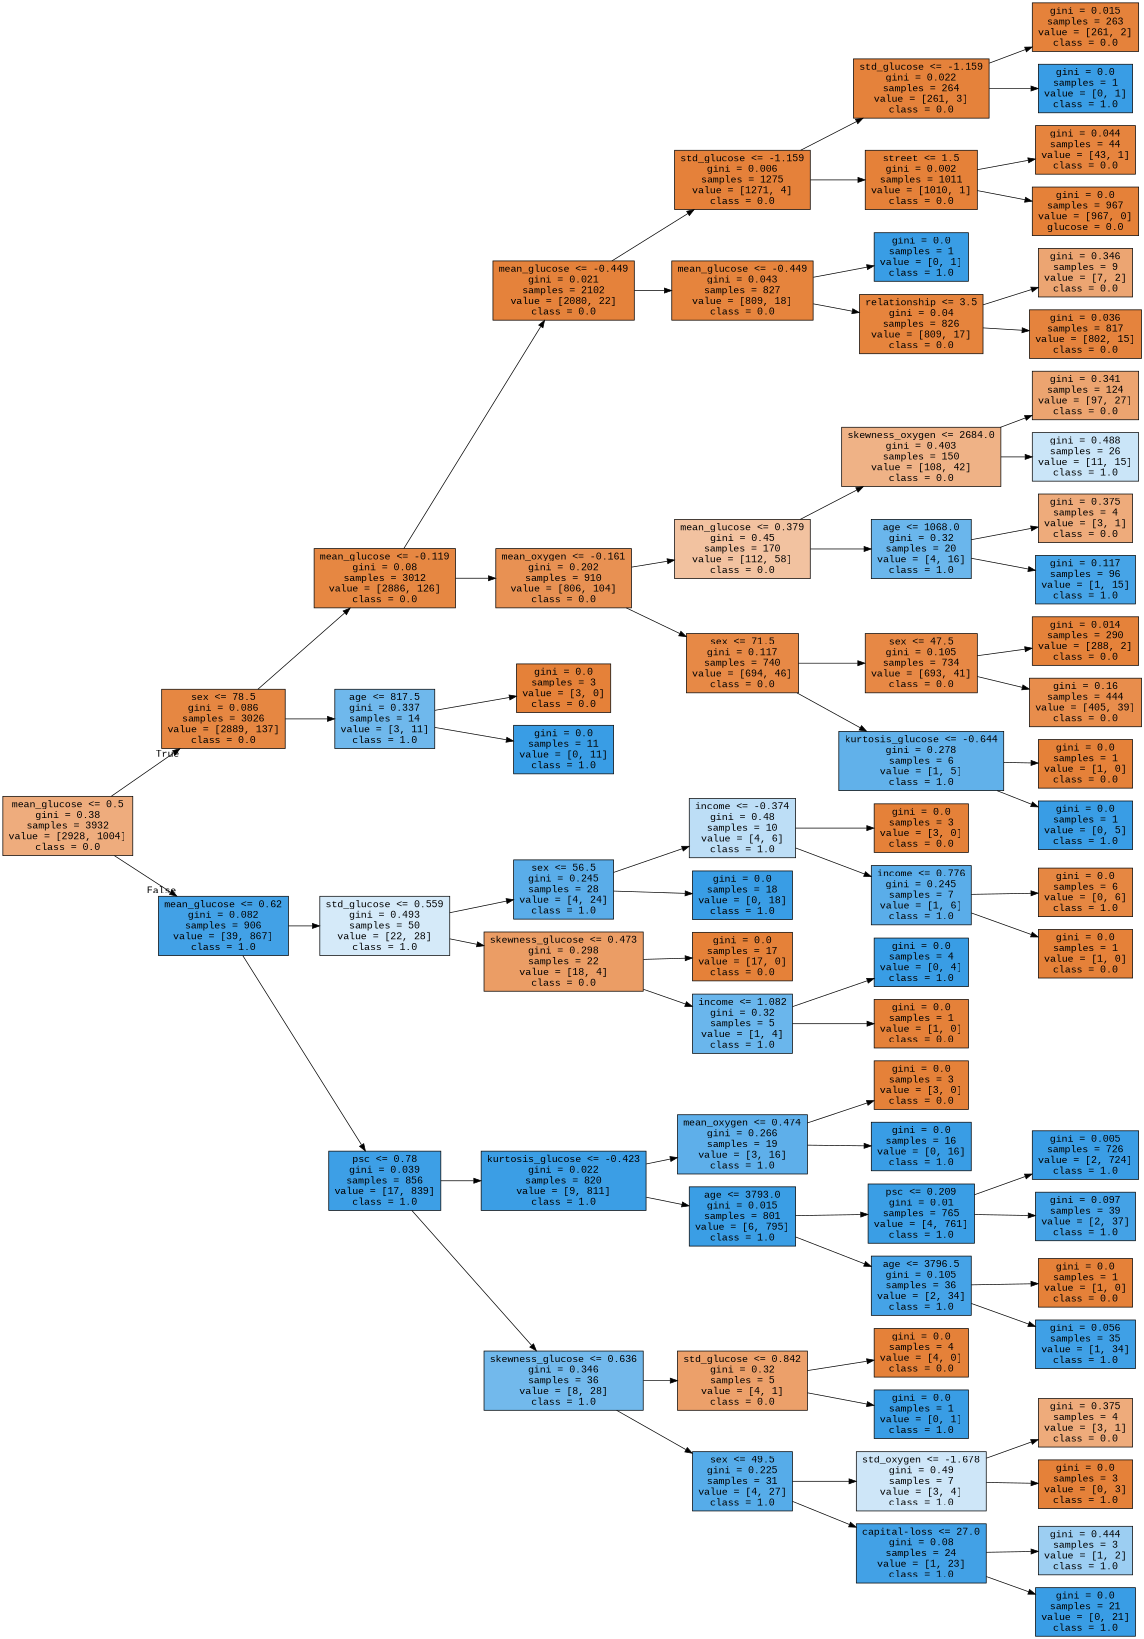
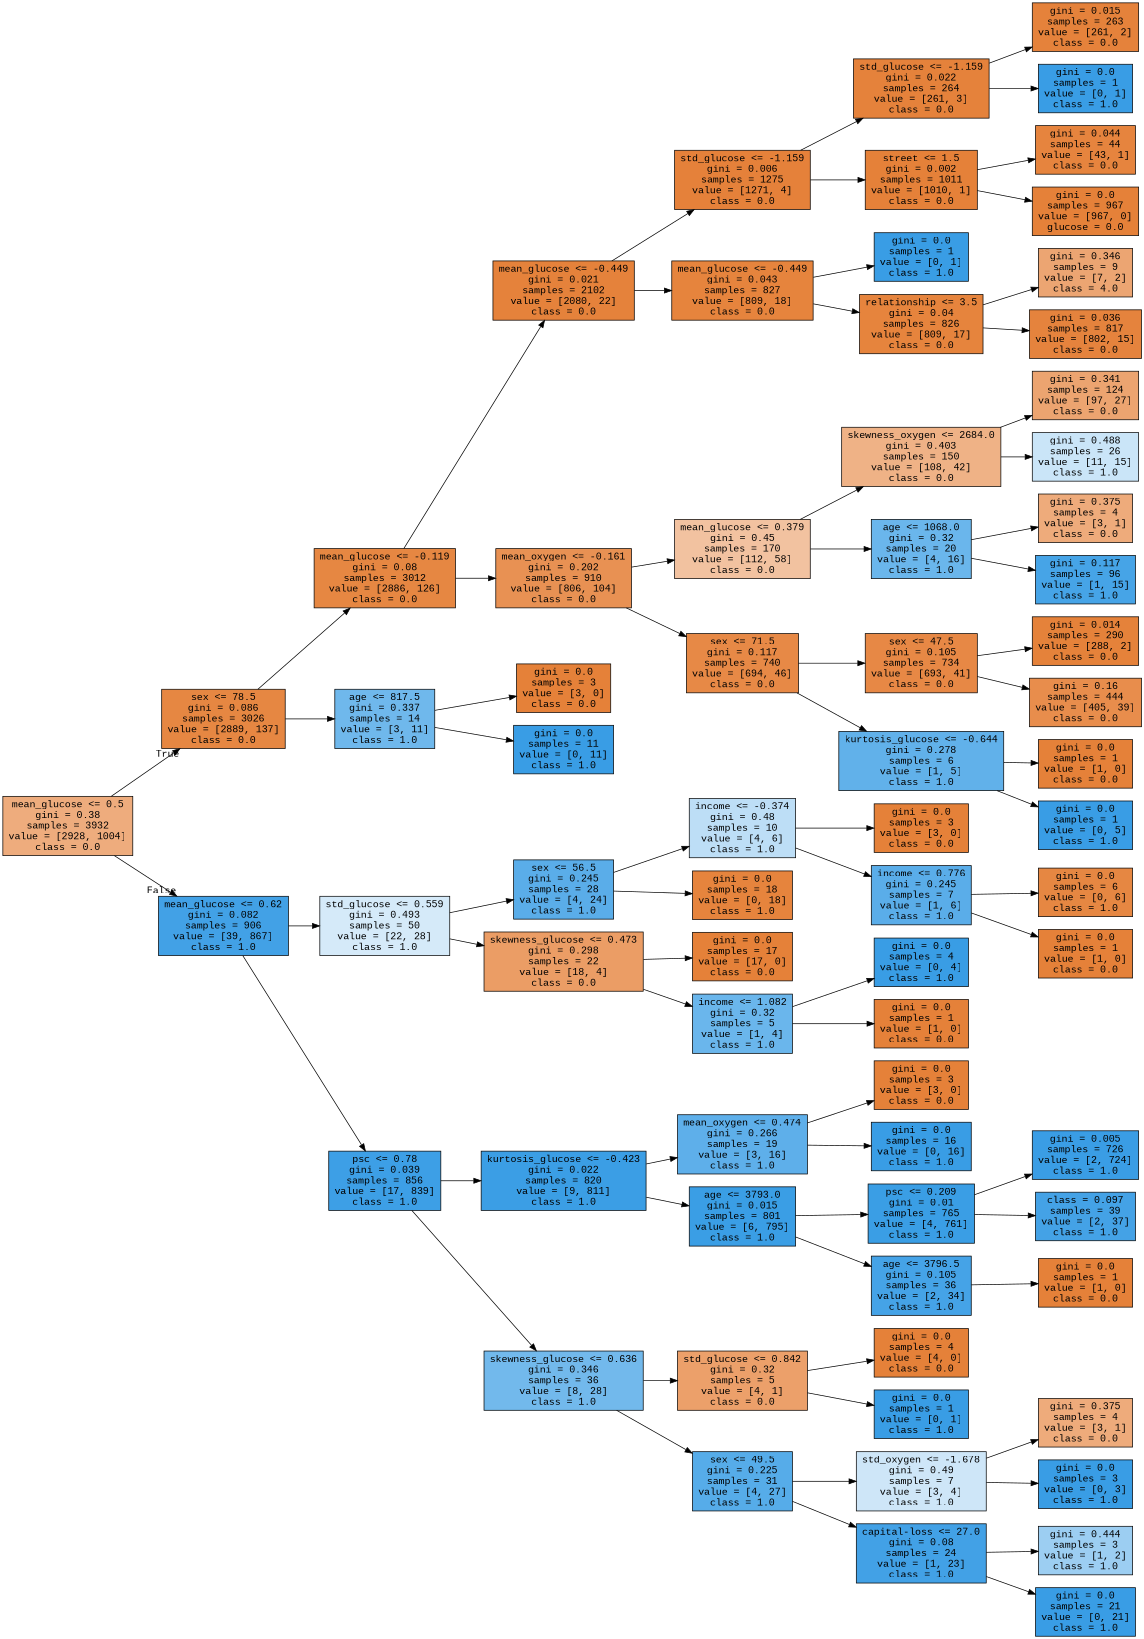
(1085, 273) -> (1085, 273)
(742, 895) -> (742, 895)
(1085, 1216) -> (1085, 1216)
(1085, 1344) -> none
(1085, 1484) -> (1085, 1484)
